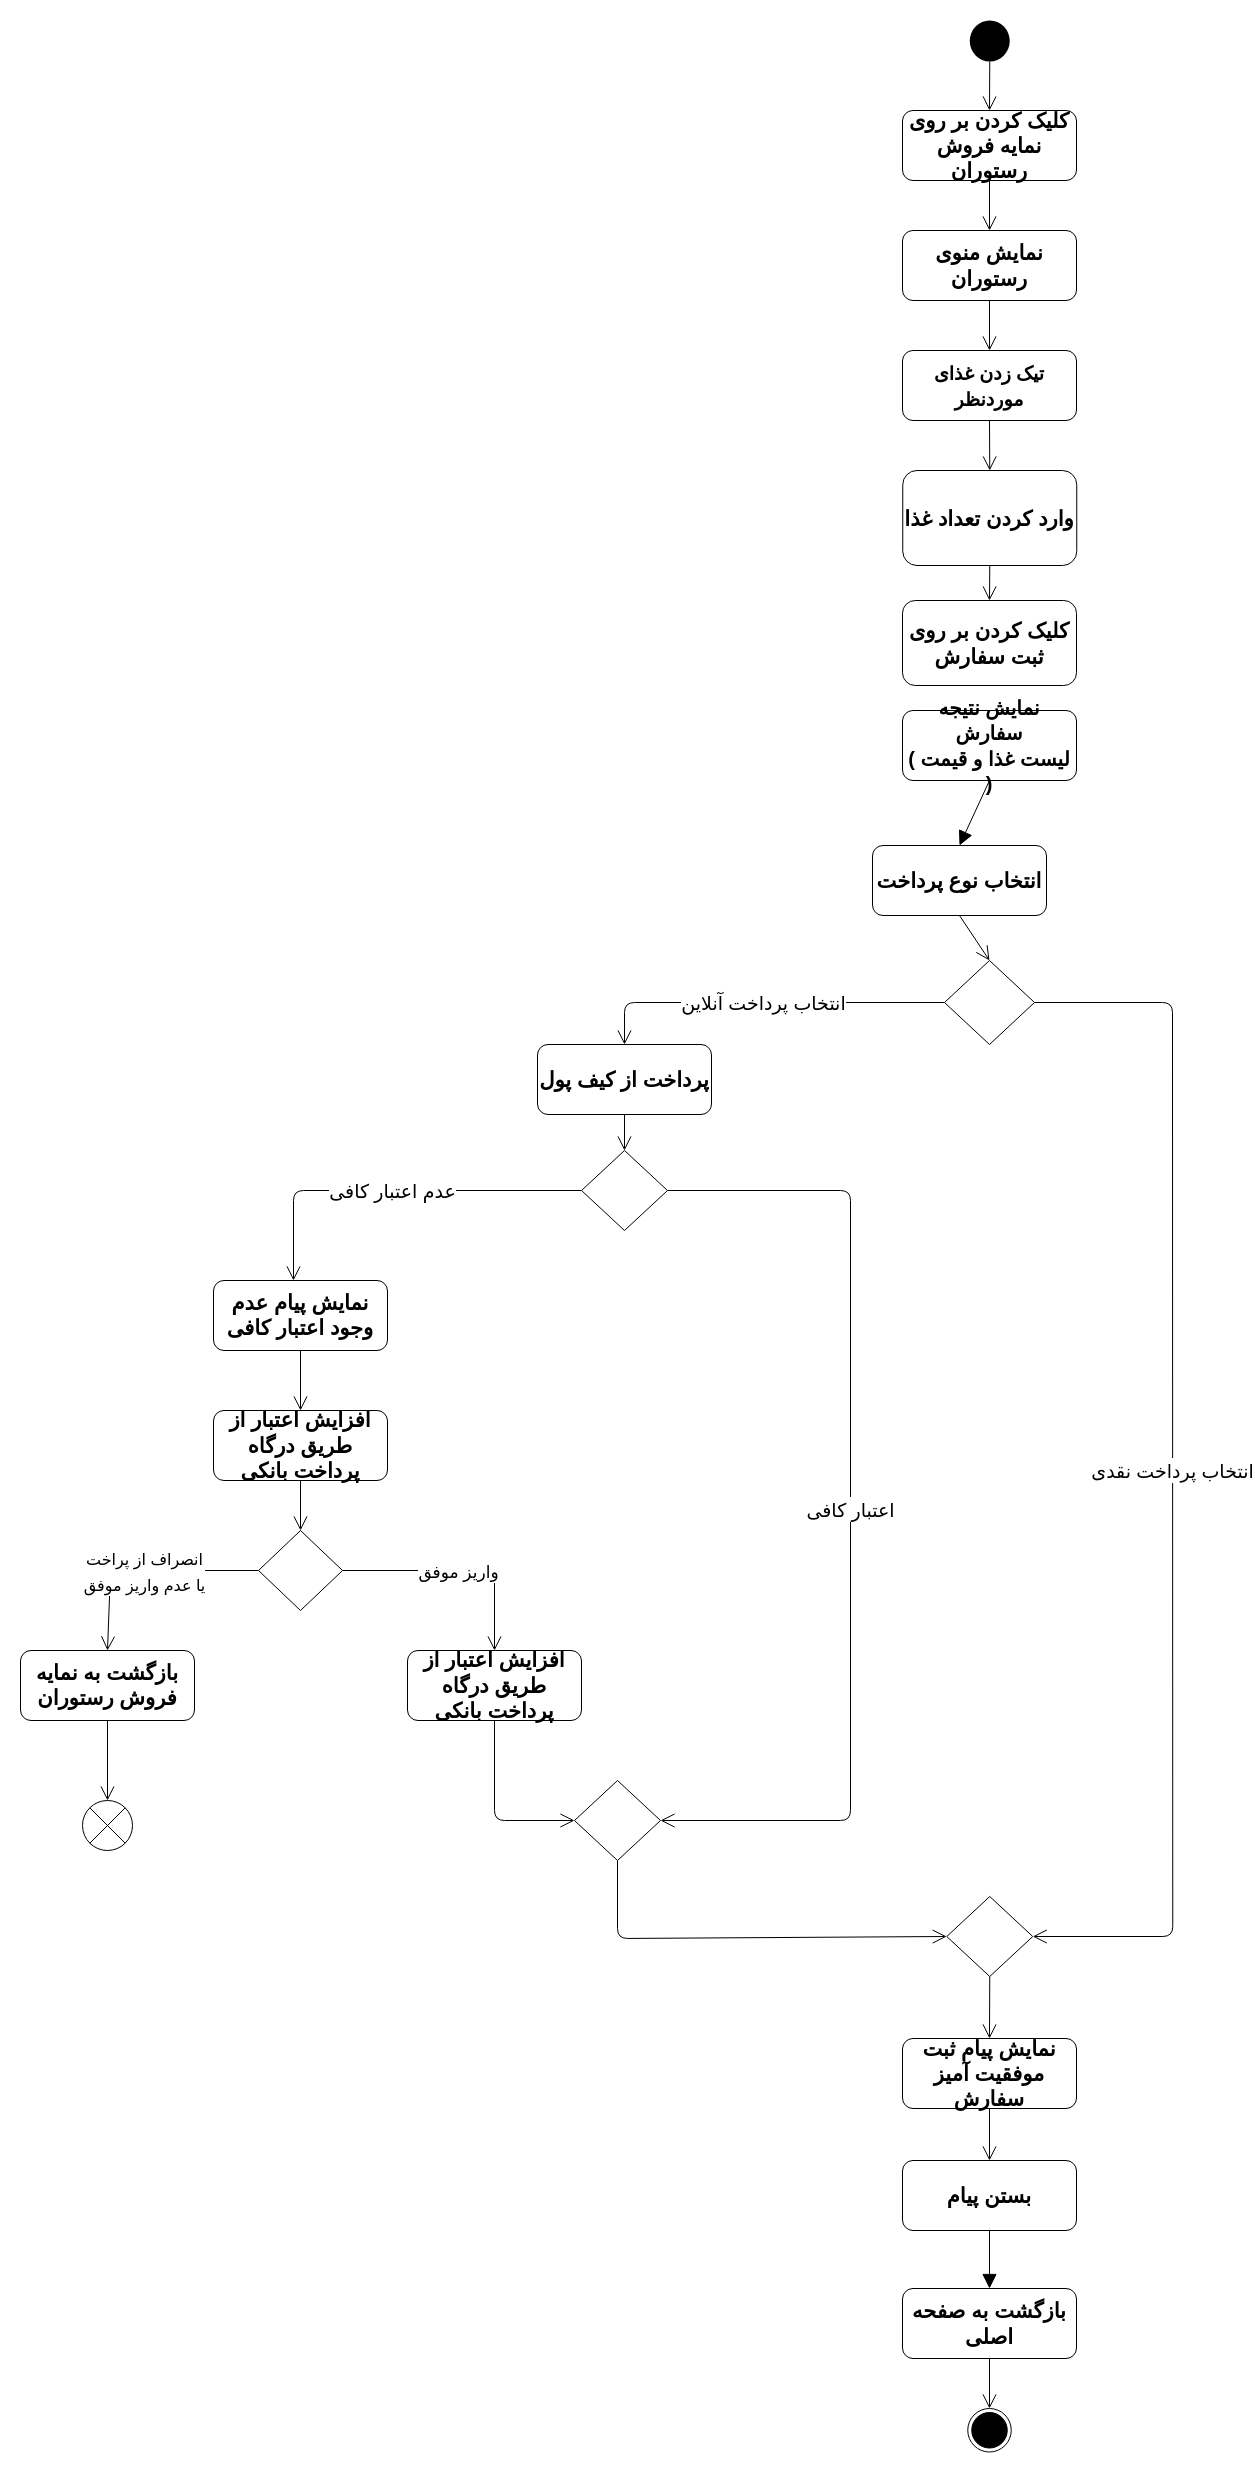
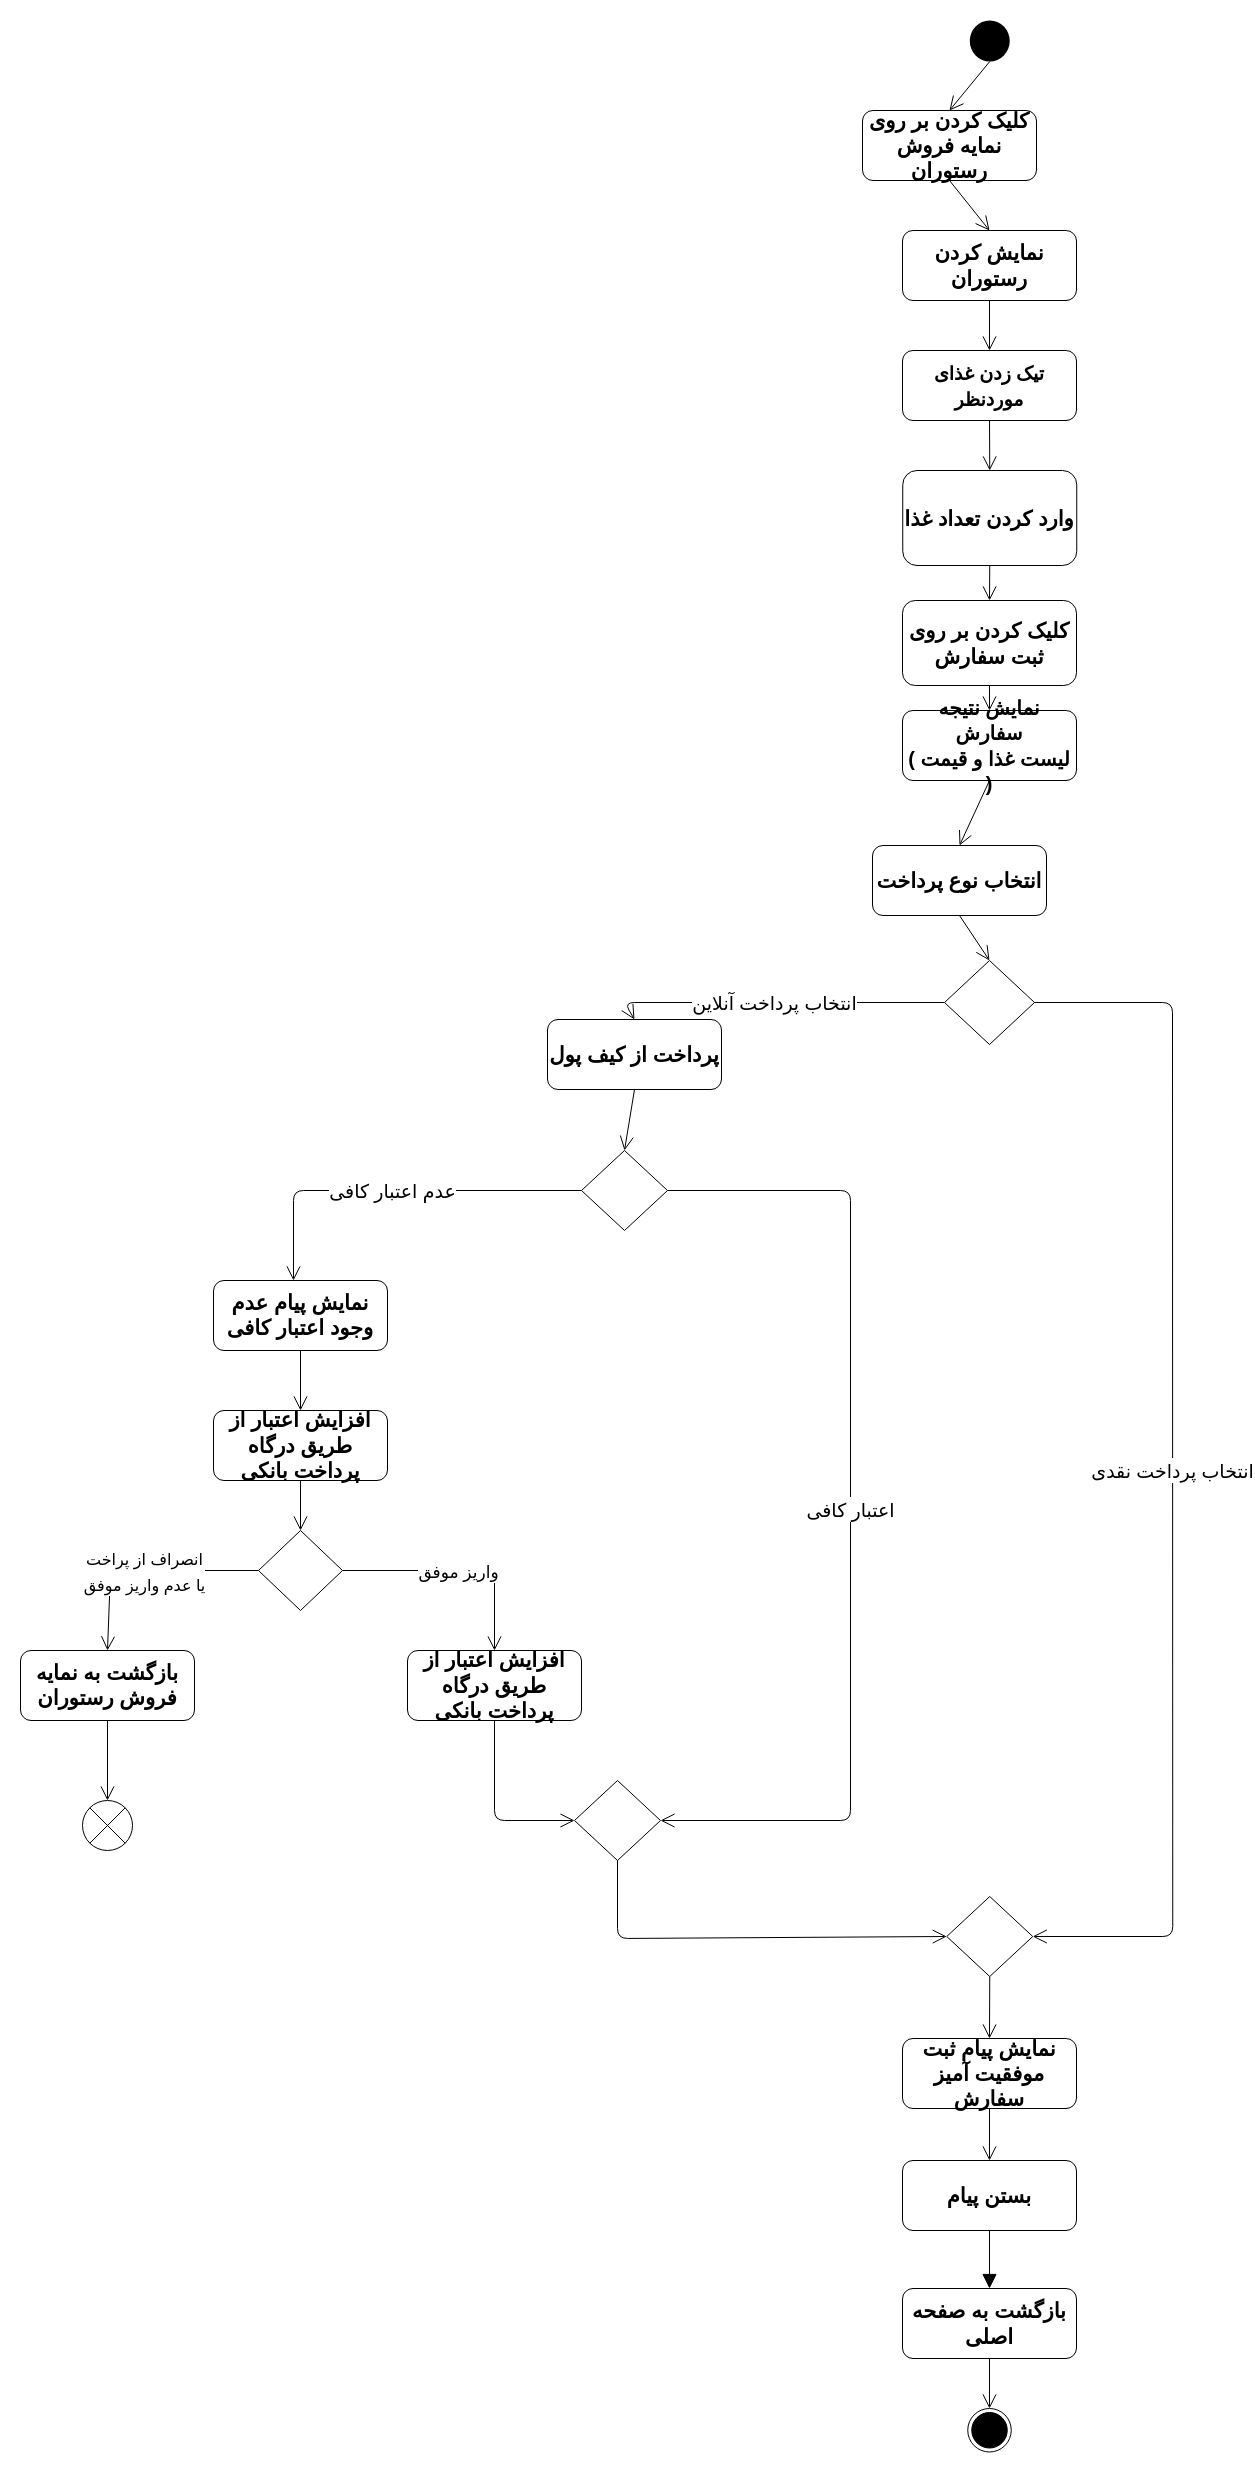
(990, 146) -> (950, 146)
(990, 266) -> (990, 266)
none -> (990, 697)
(966, 832) -> (963, 837)
(625, 1080) -> (635, 1055)
